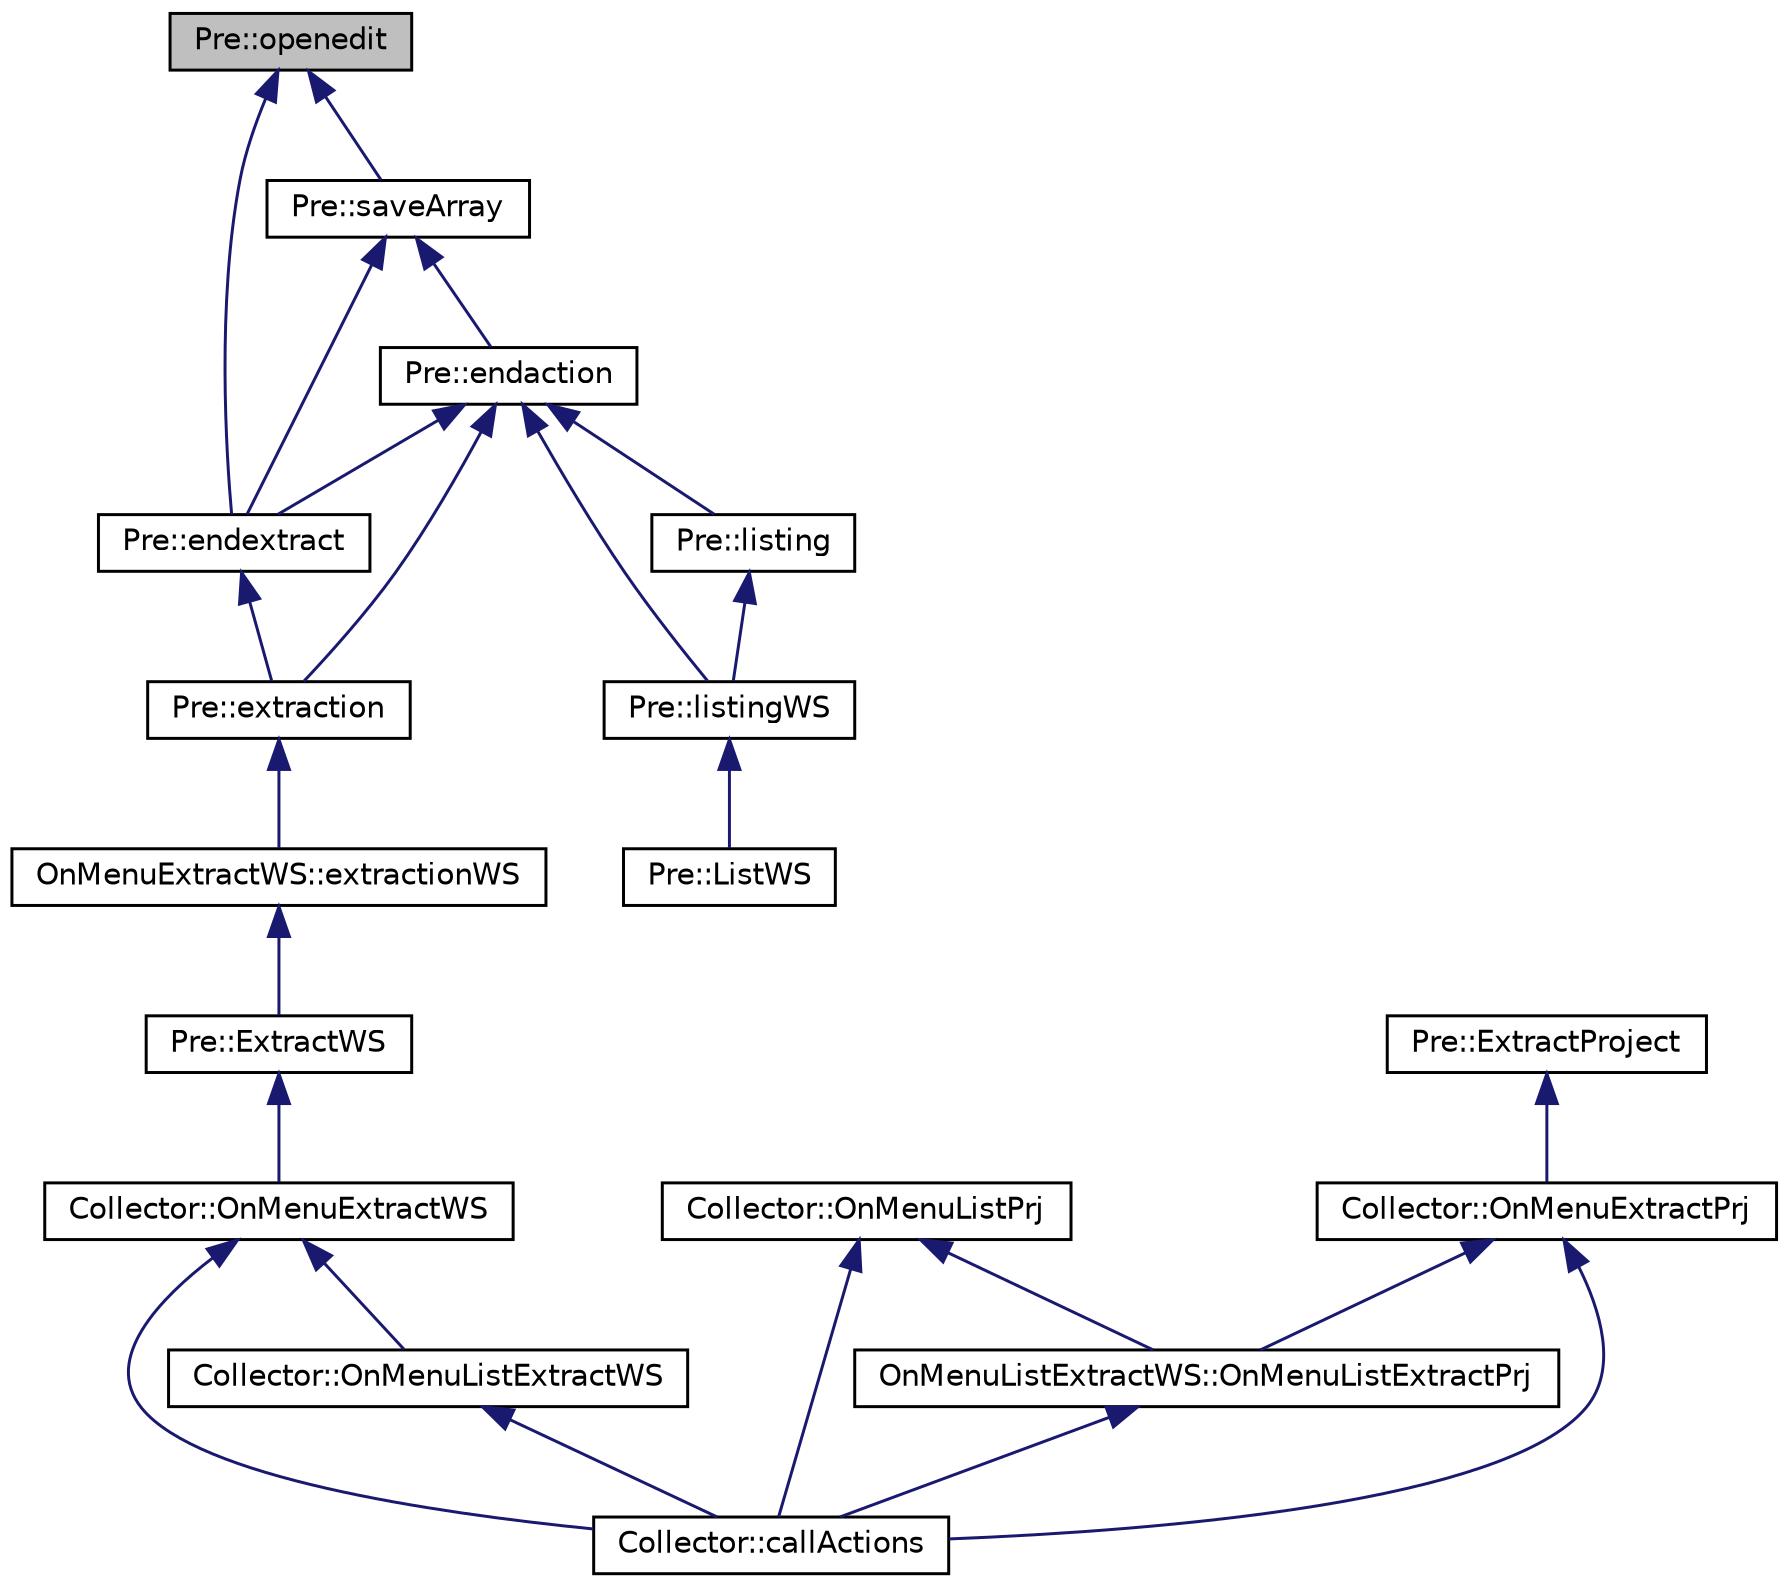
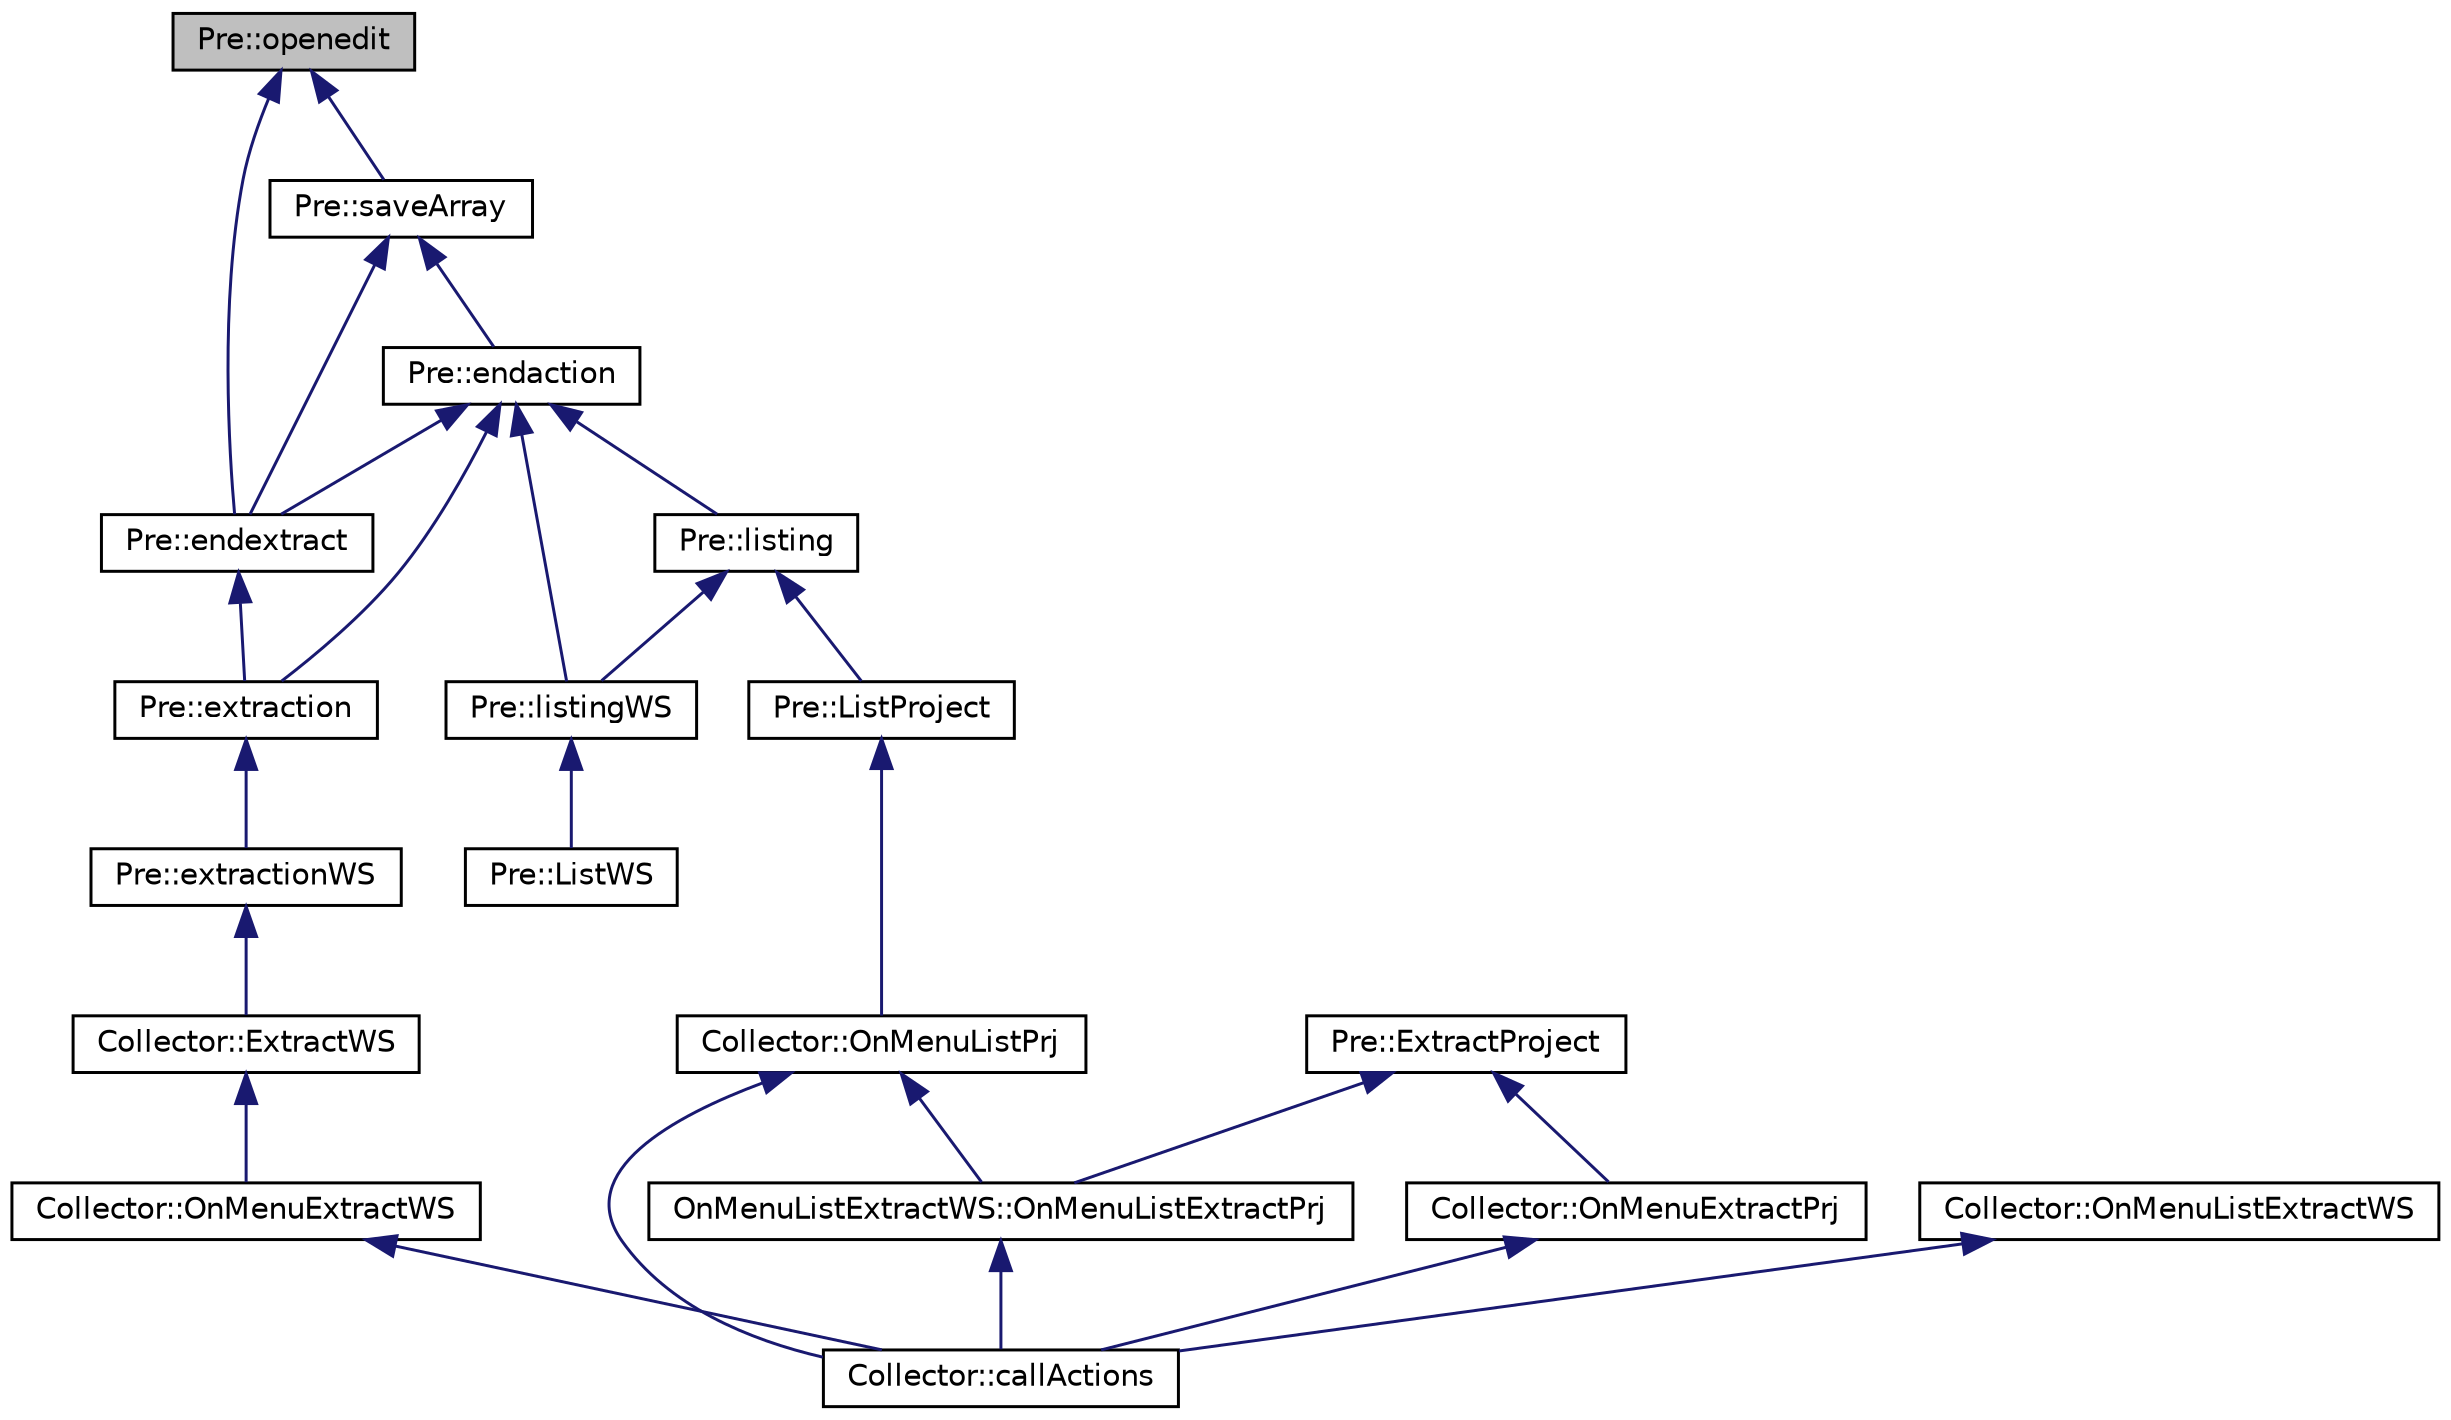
none -> (882, 710)
(279, 877) -> (246, 877)
(279, 1044) -> (246, 1044)
(1363, 1301) -> (1219, 1133)
(364, 1306) -> none
